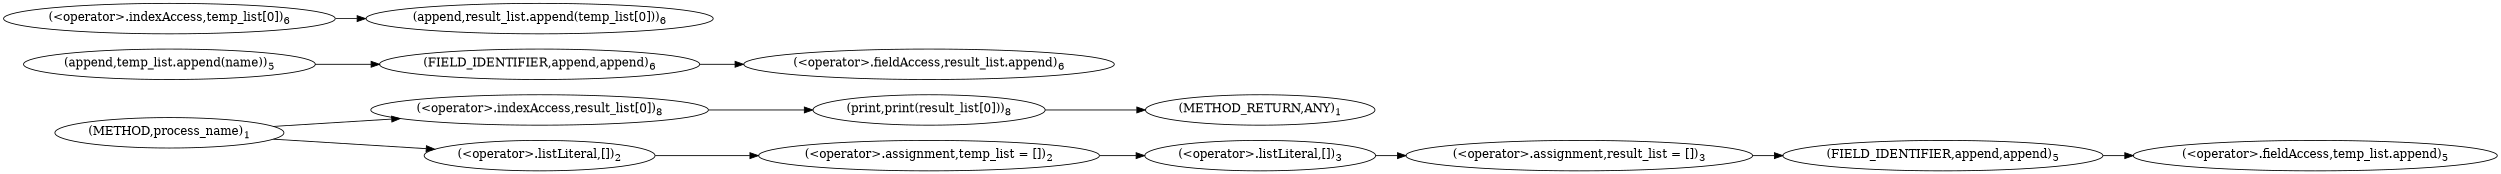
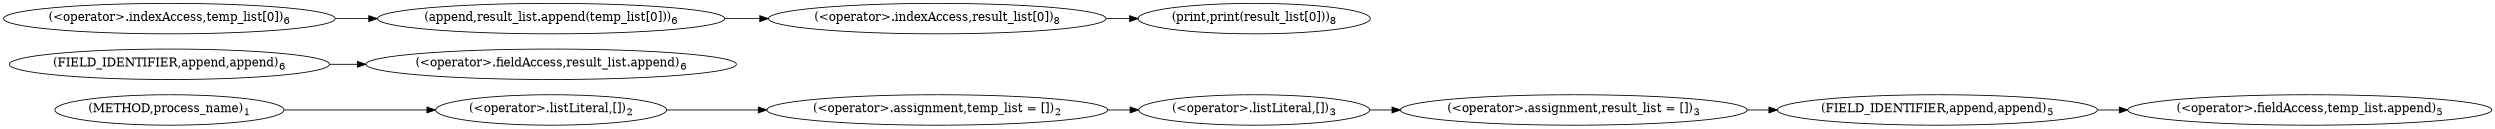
(169, 64) -> none
(1260, 110) -> none
(332, 123) -> (742, 19)
